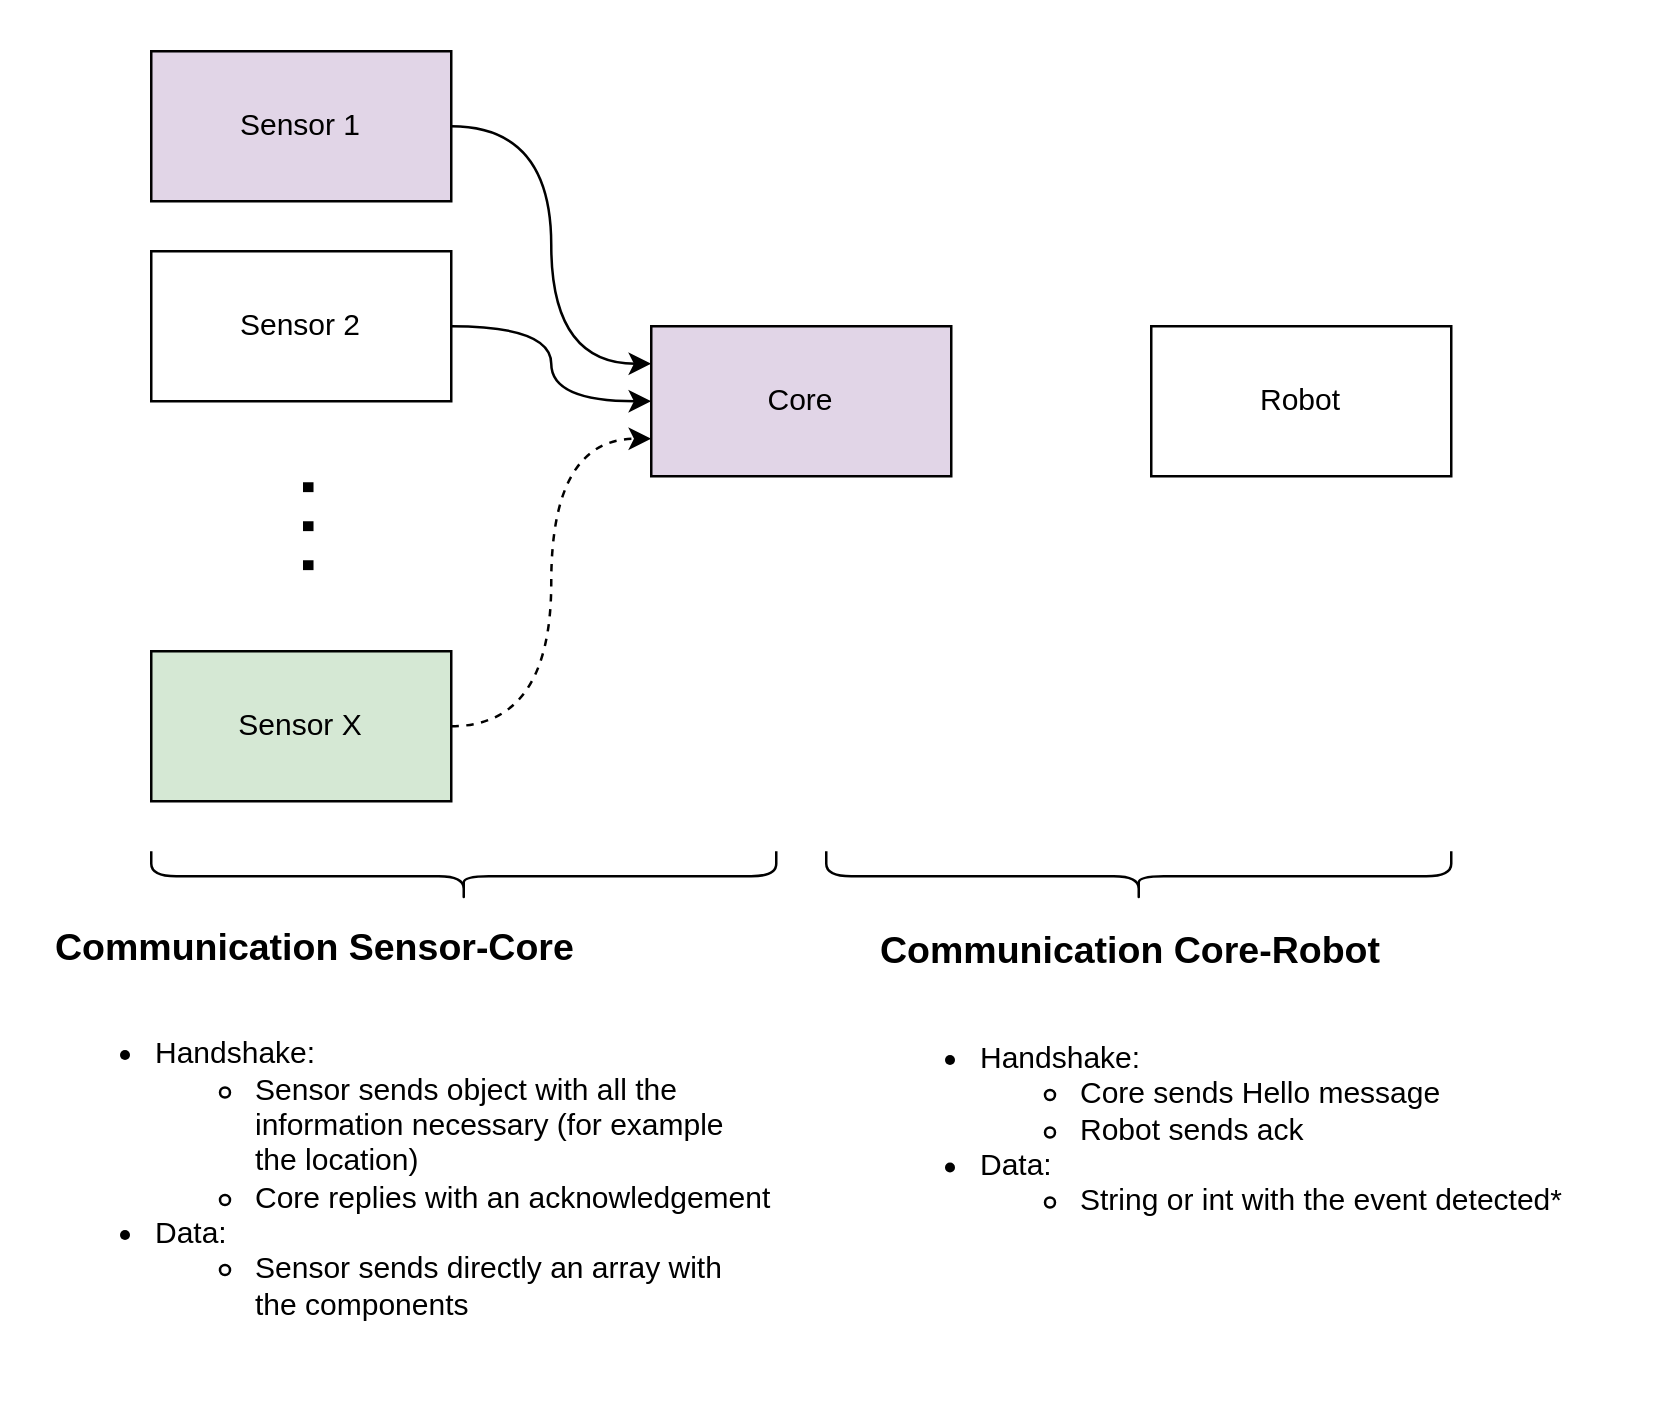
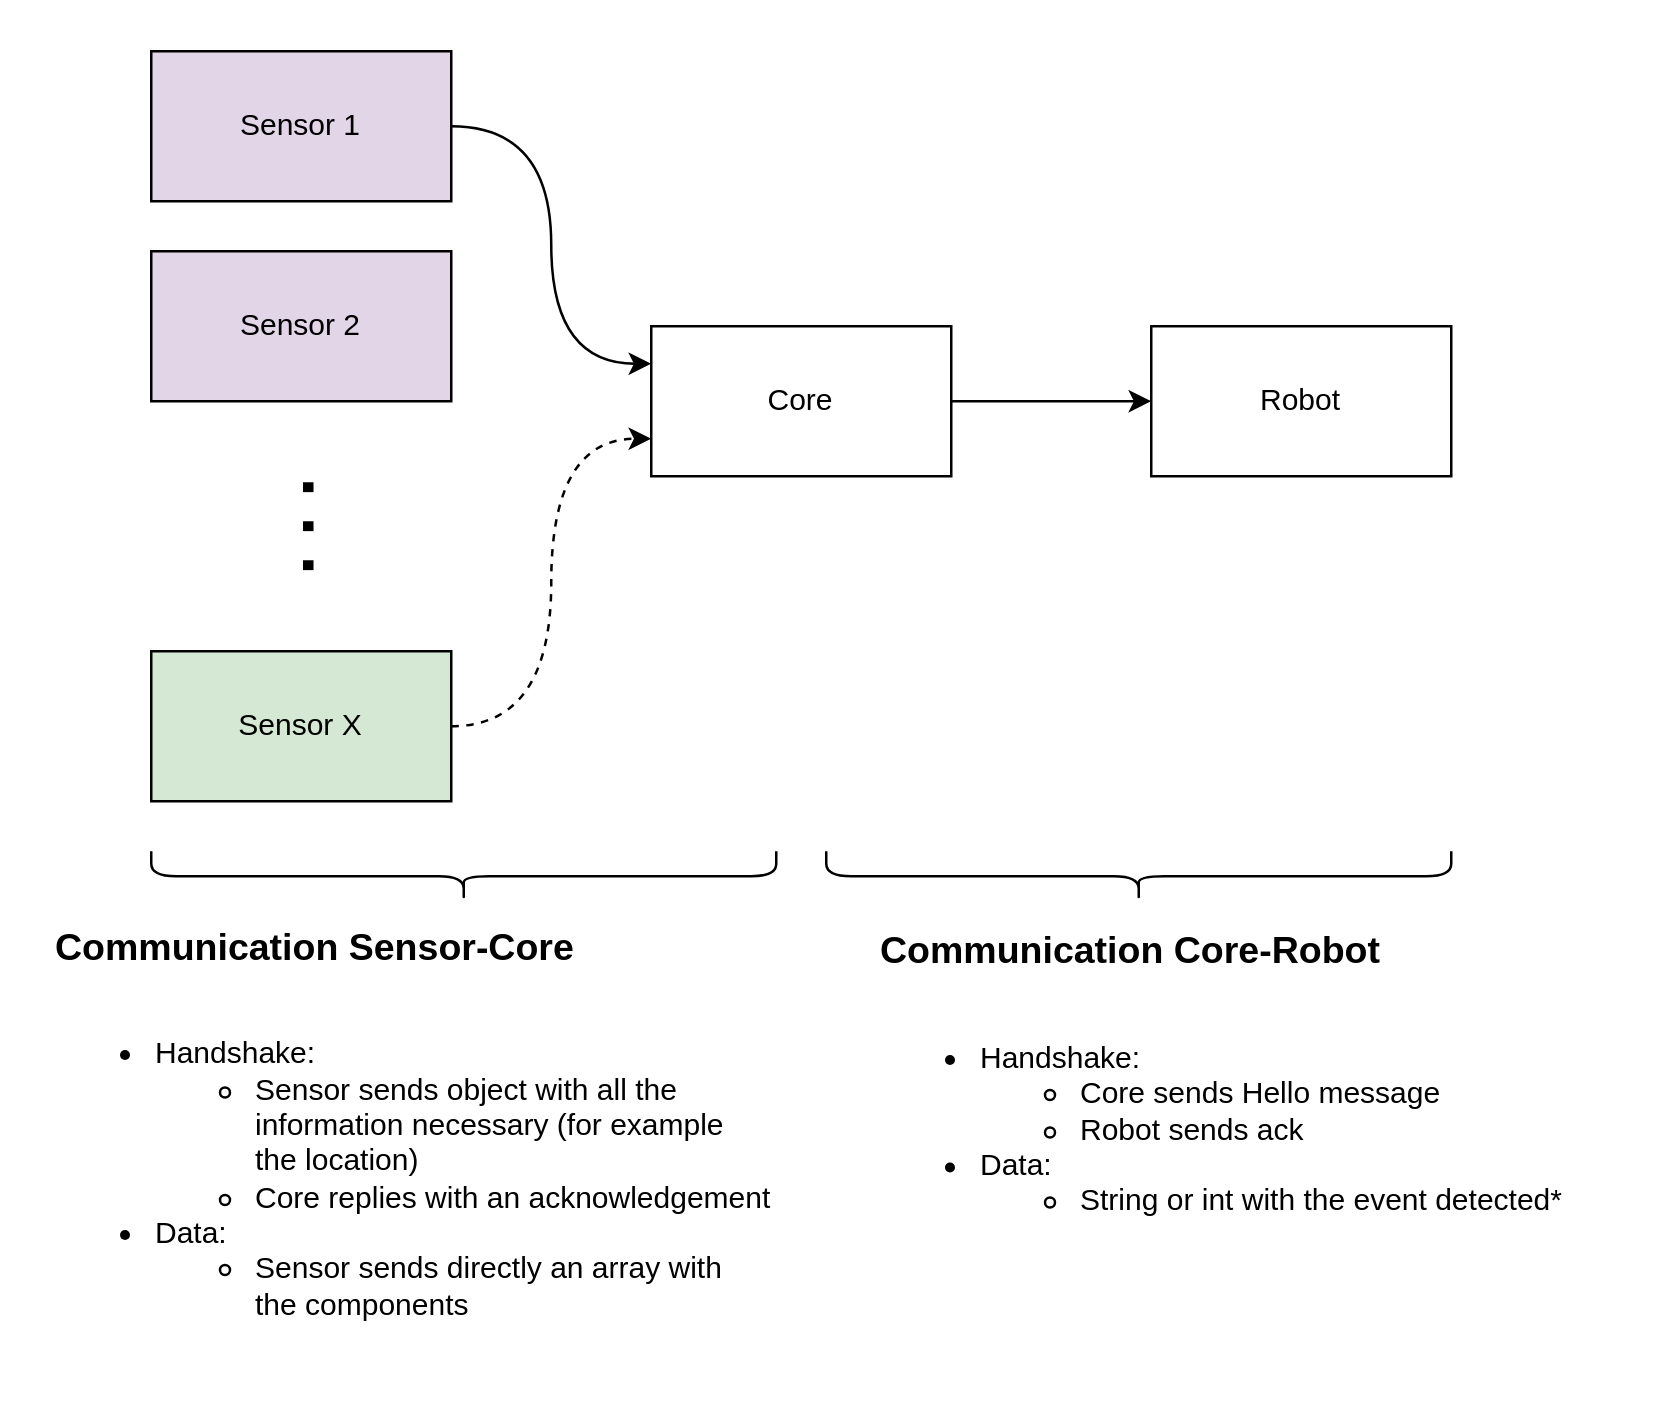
(301, 326) -> (301, 326)
(549, 355) -> none
(801, 401) -> (801, 401)
none -> (1045, 401)
